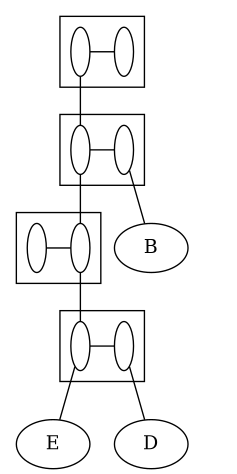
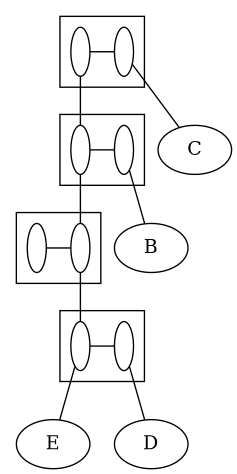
none -> (195, 150)
